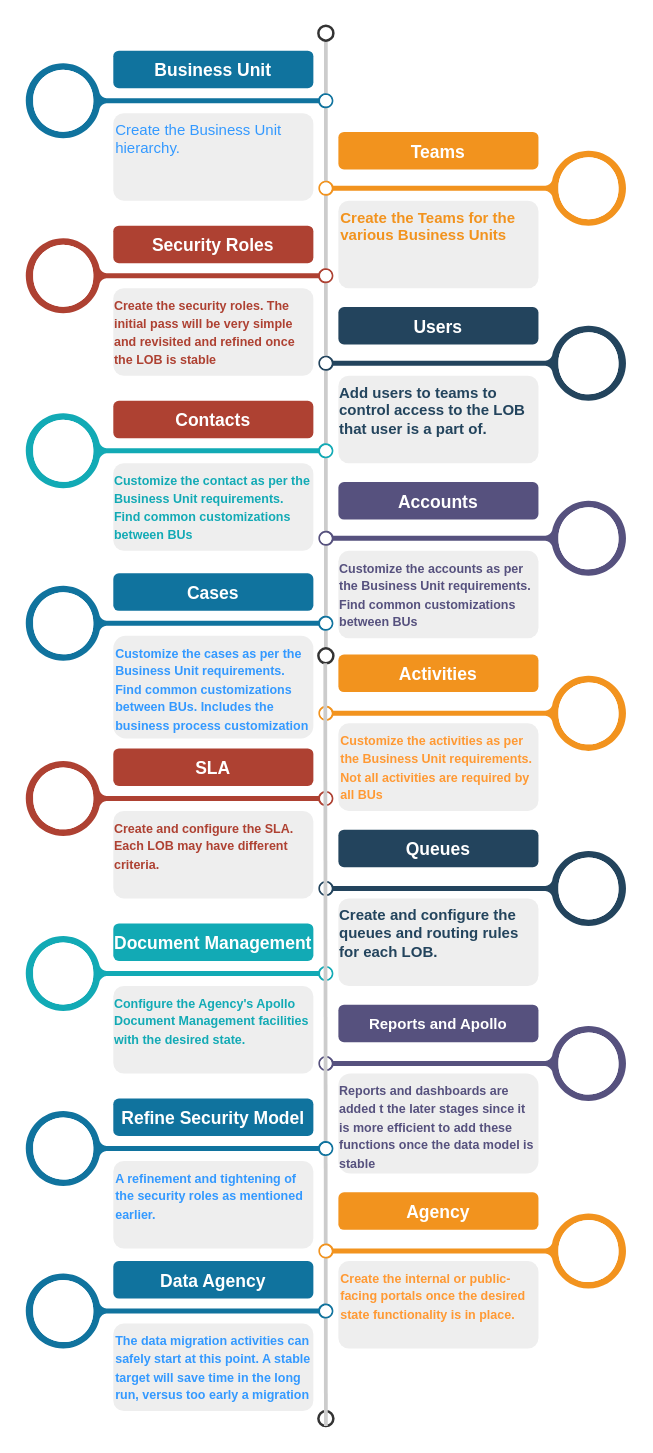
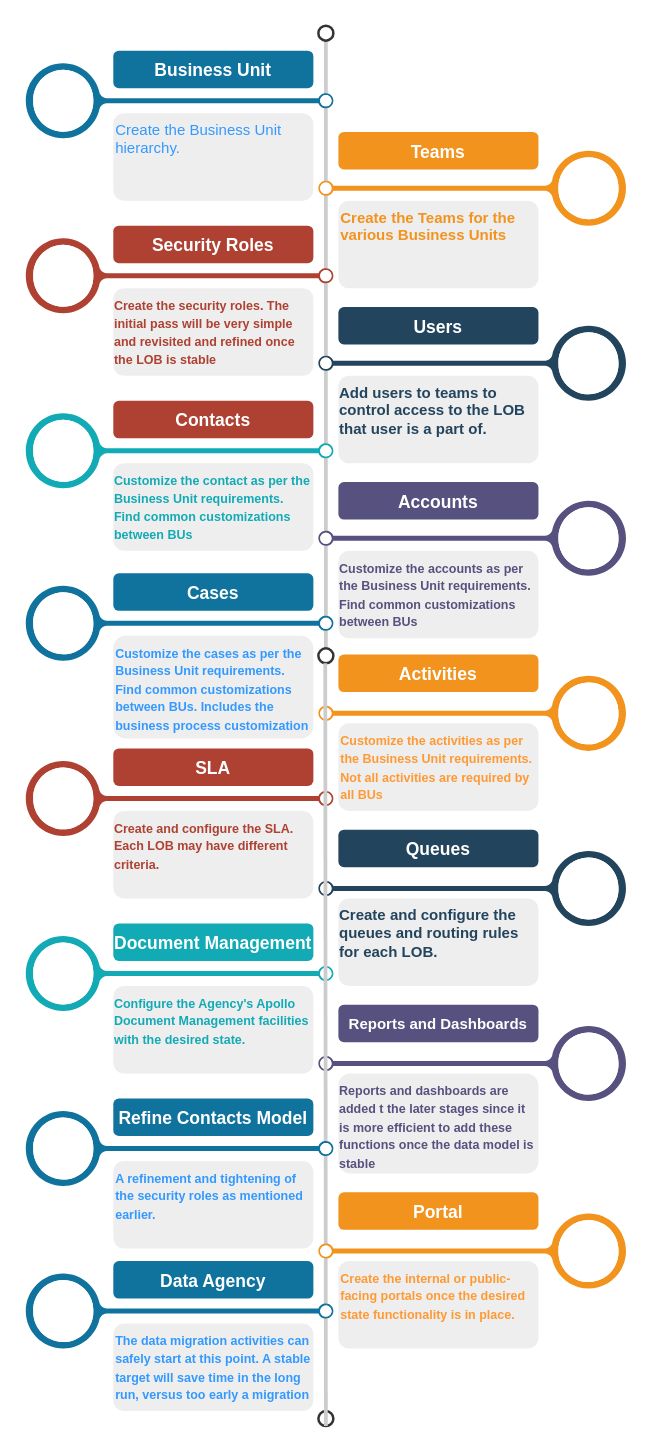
(438, 1024) -> (438, 1024)
(213, 1118) -> (213, 1118)
(438, 1212) -> (438, 1212)
